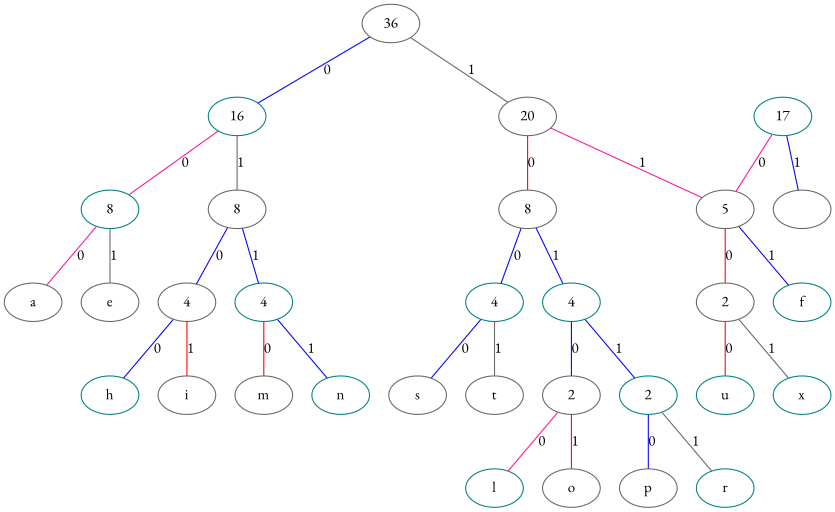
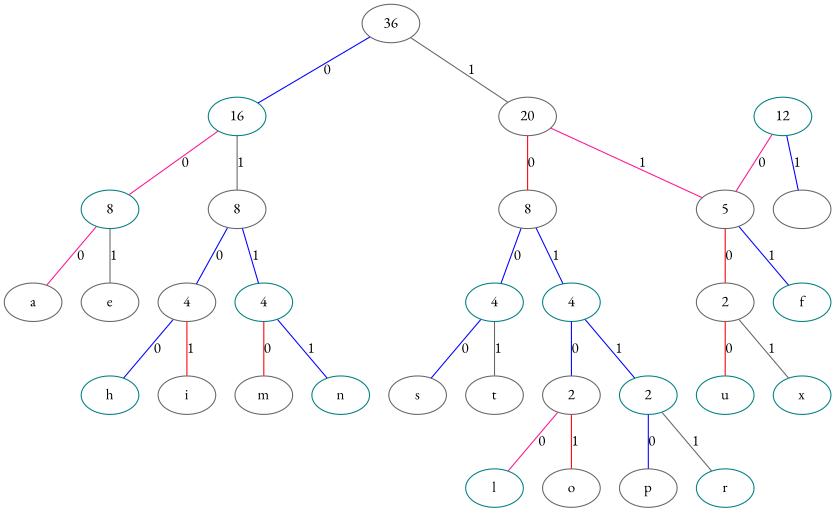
(783, 116) -> (783, 116)
